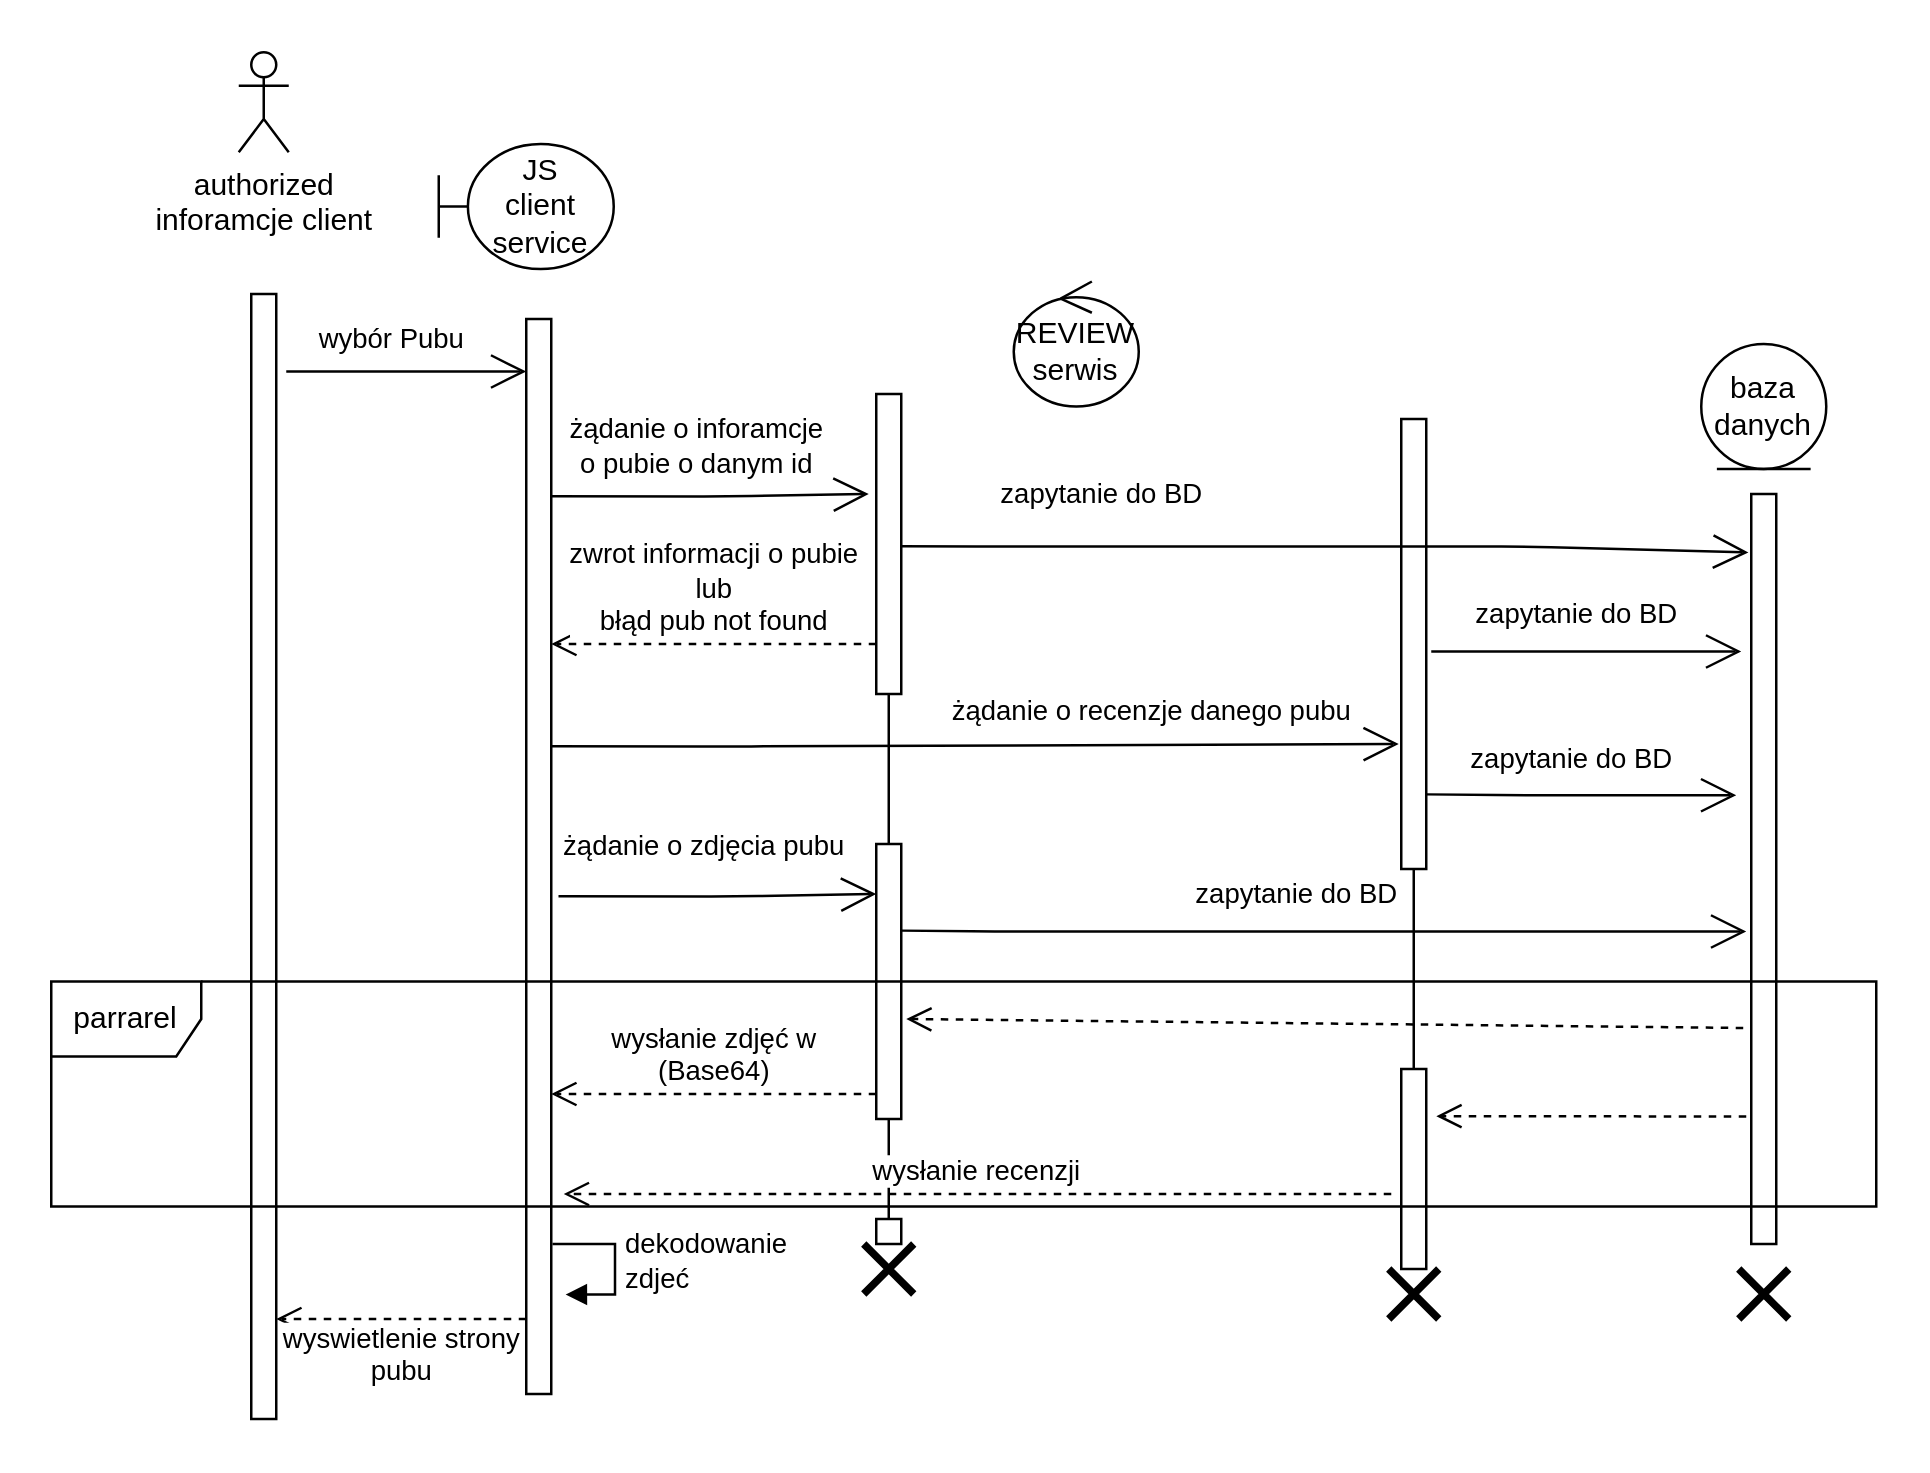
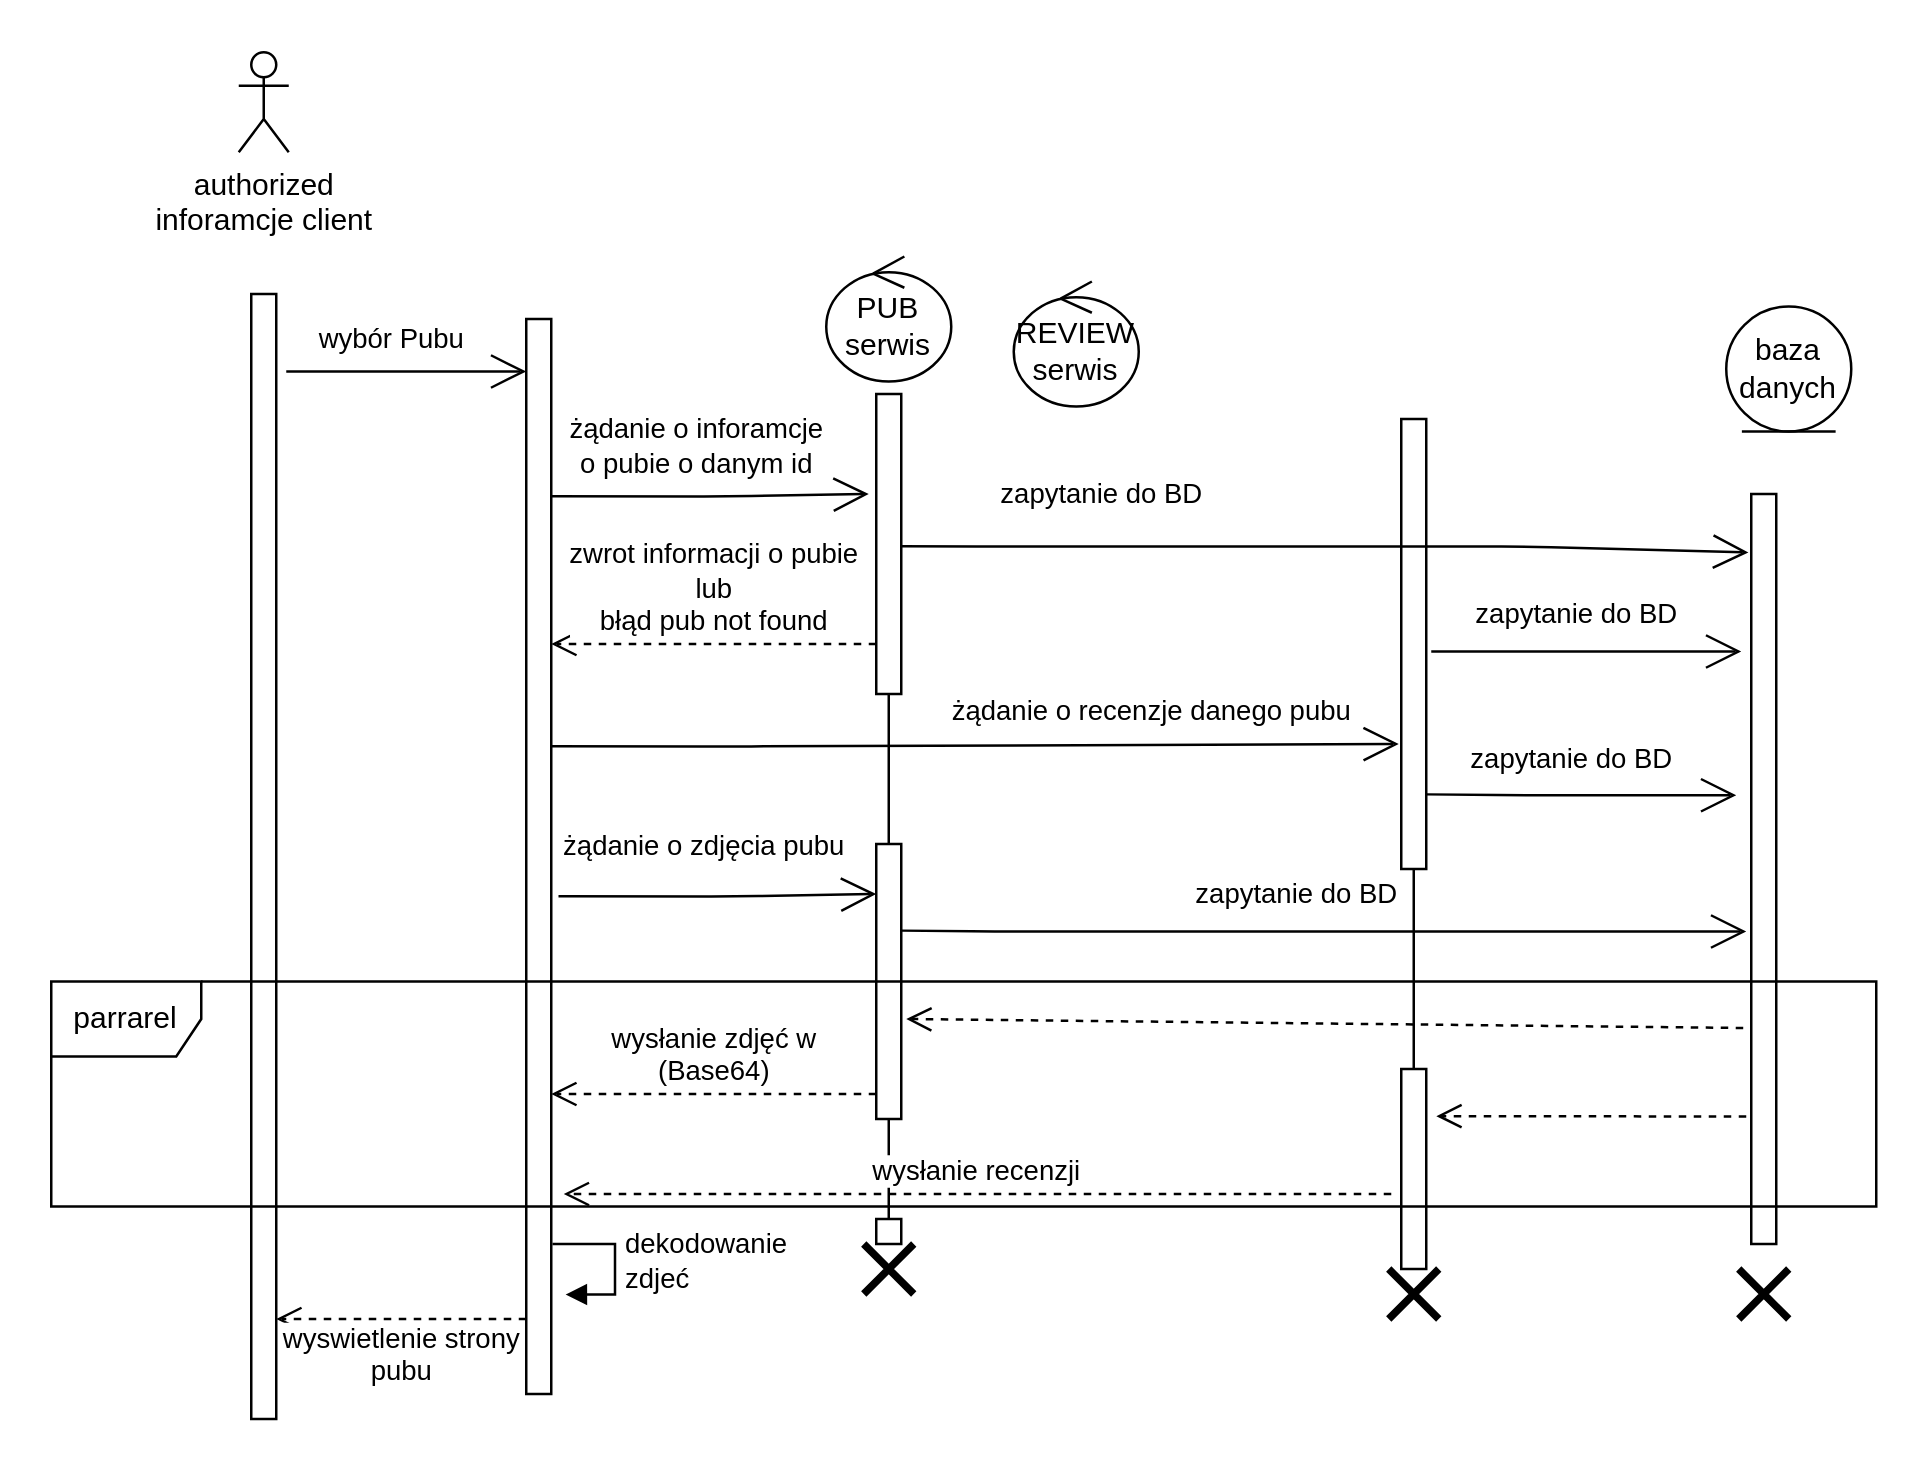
(526, 206) -> none
none -> (889, 319)
(1764, 406) -> (1789, 369)
